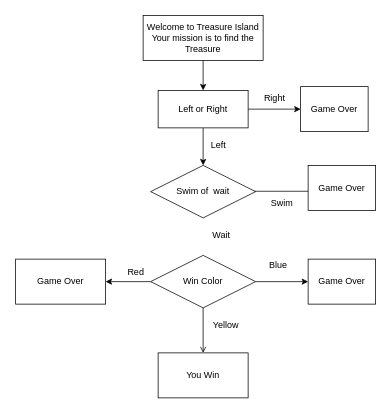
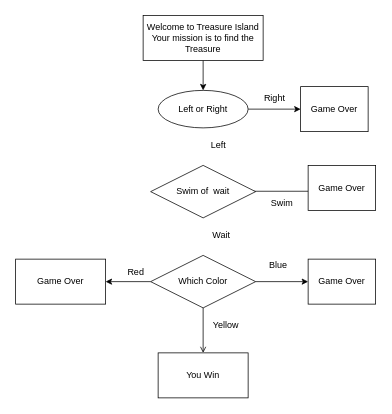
(203, 109) -> (203, 109)
(203, 159) -> none
(203, 282) -> (203, 282)
